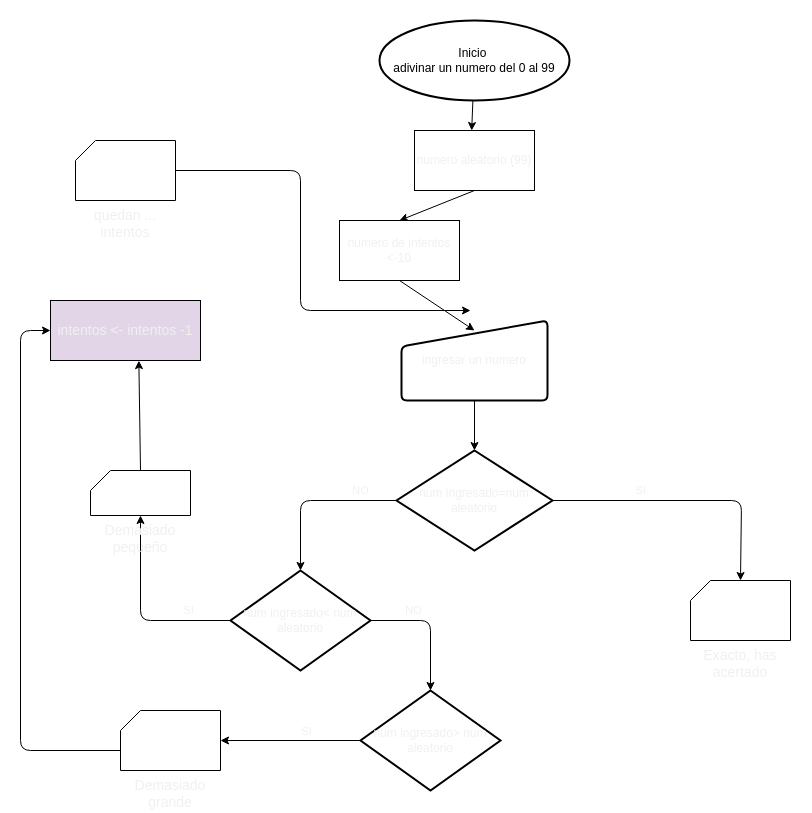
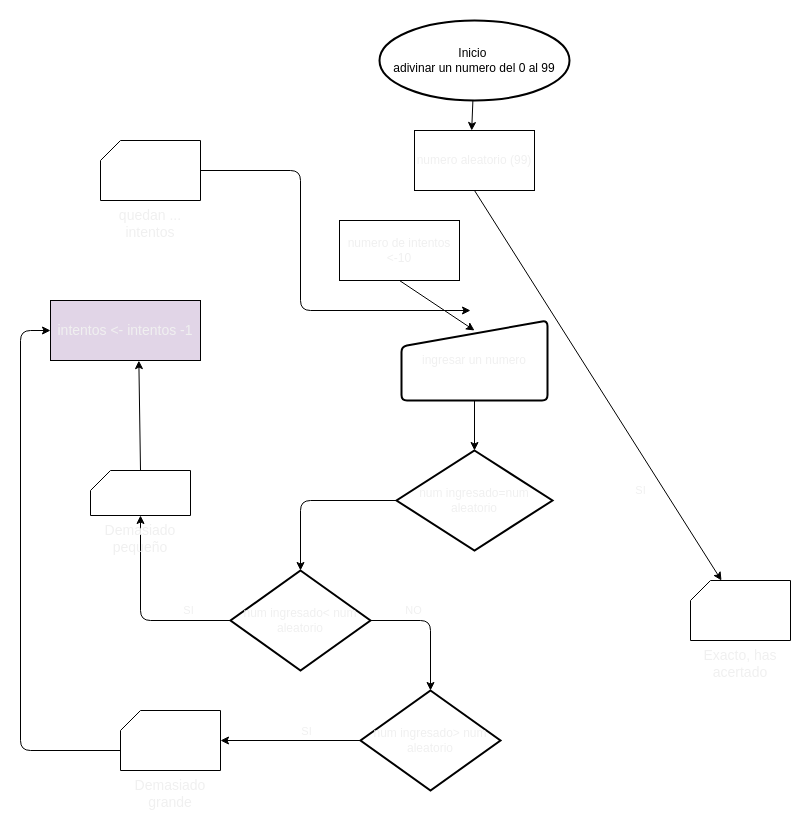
(126, 171) -> (151, 171)
(440, 204) -> (596, 382)
(679, 501) -> none
